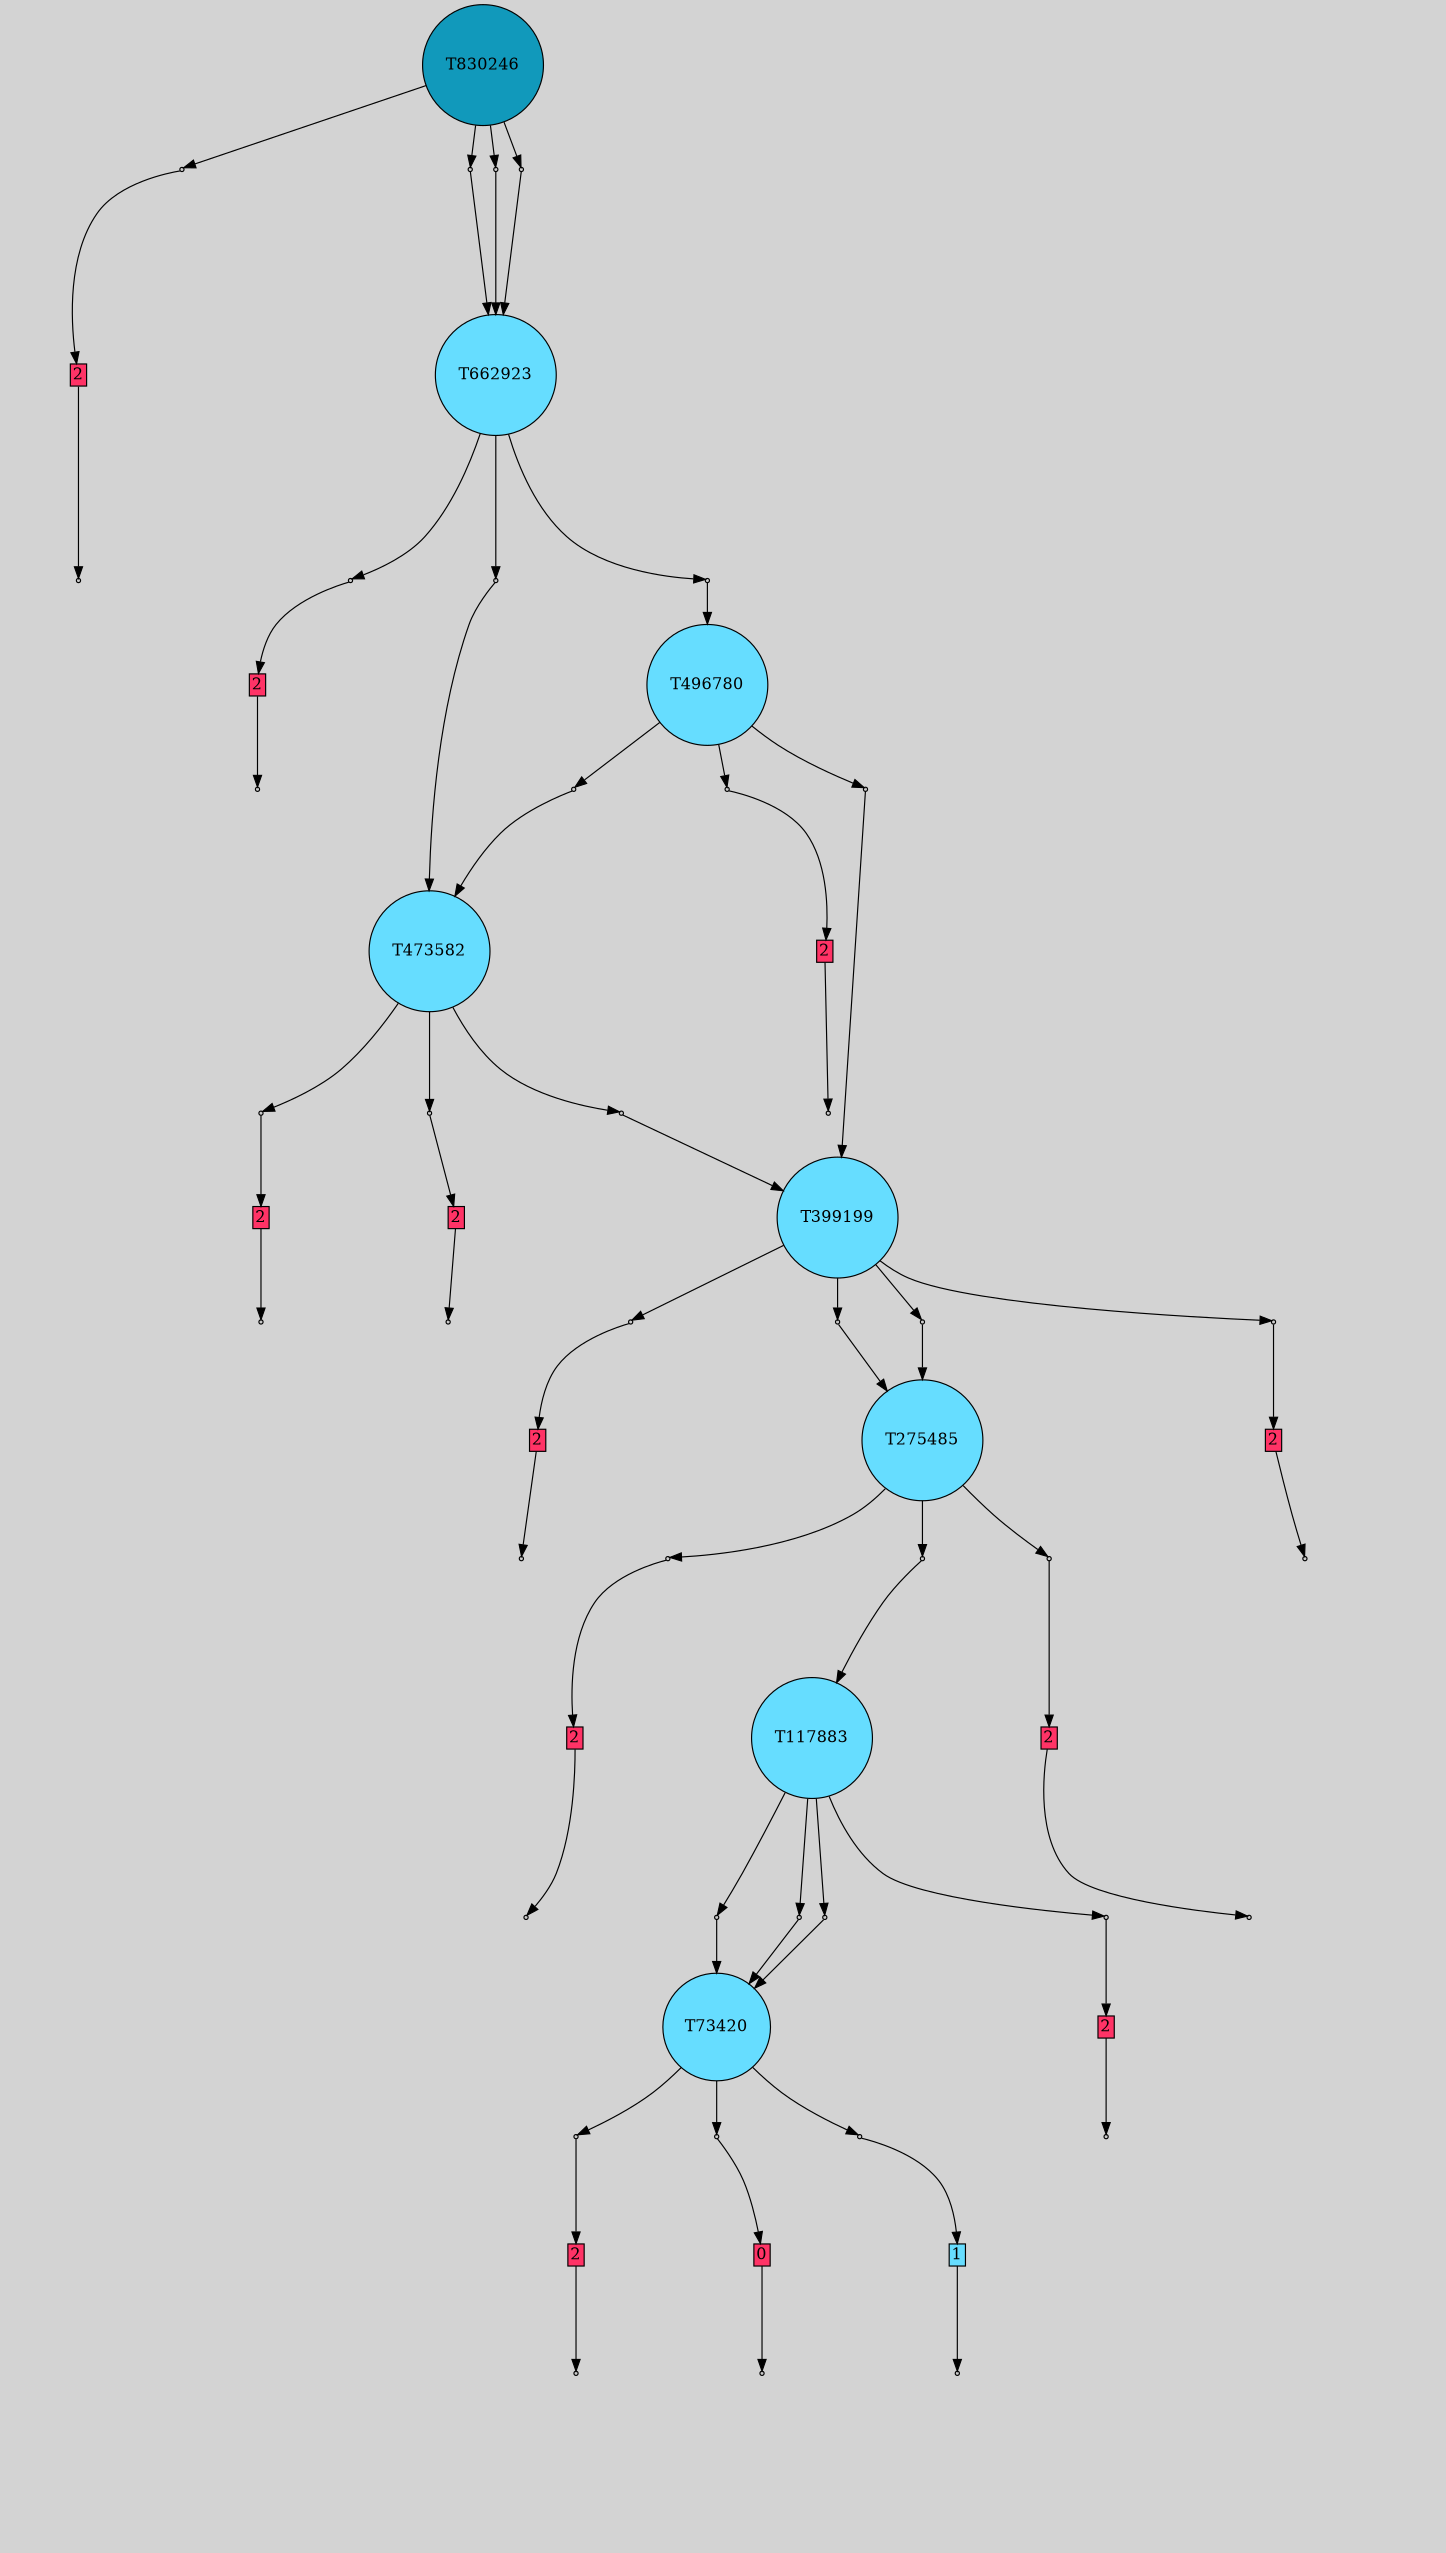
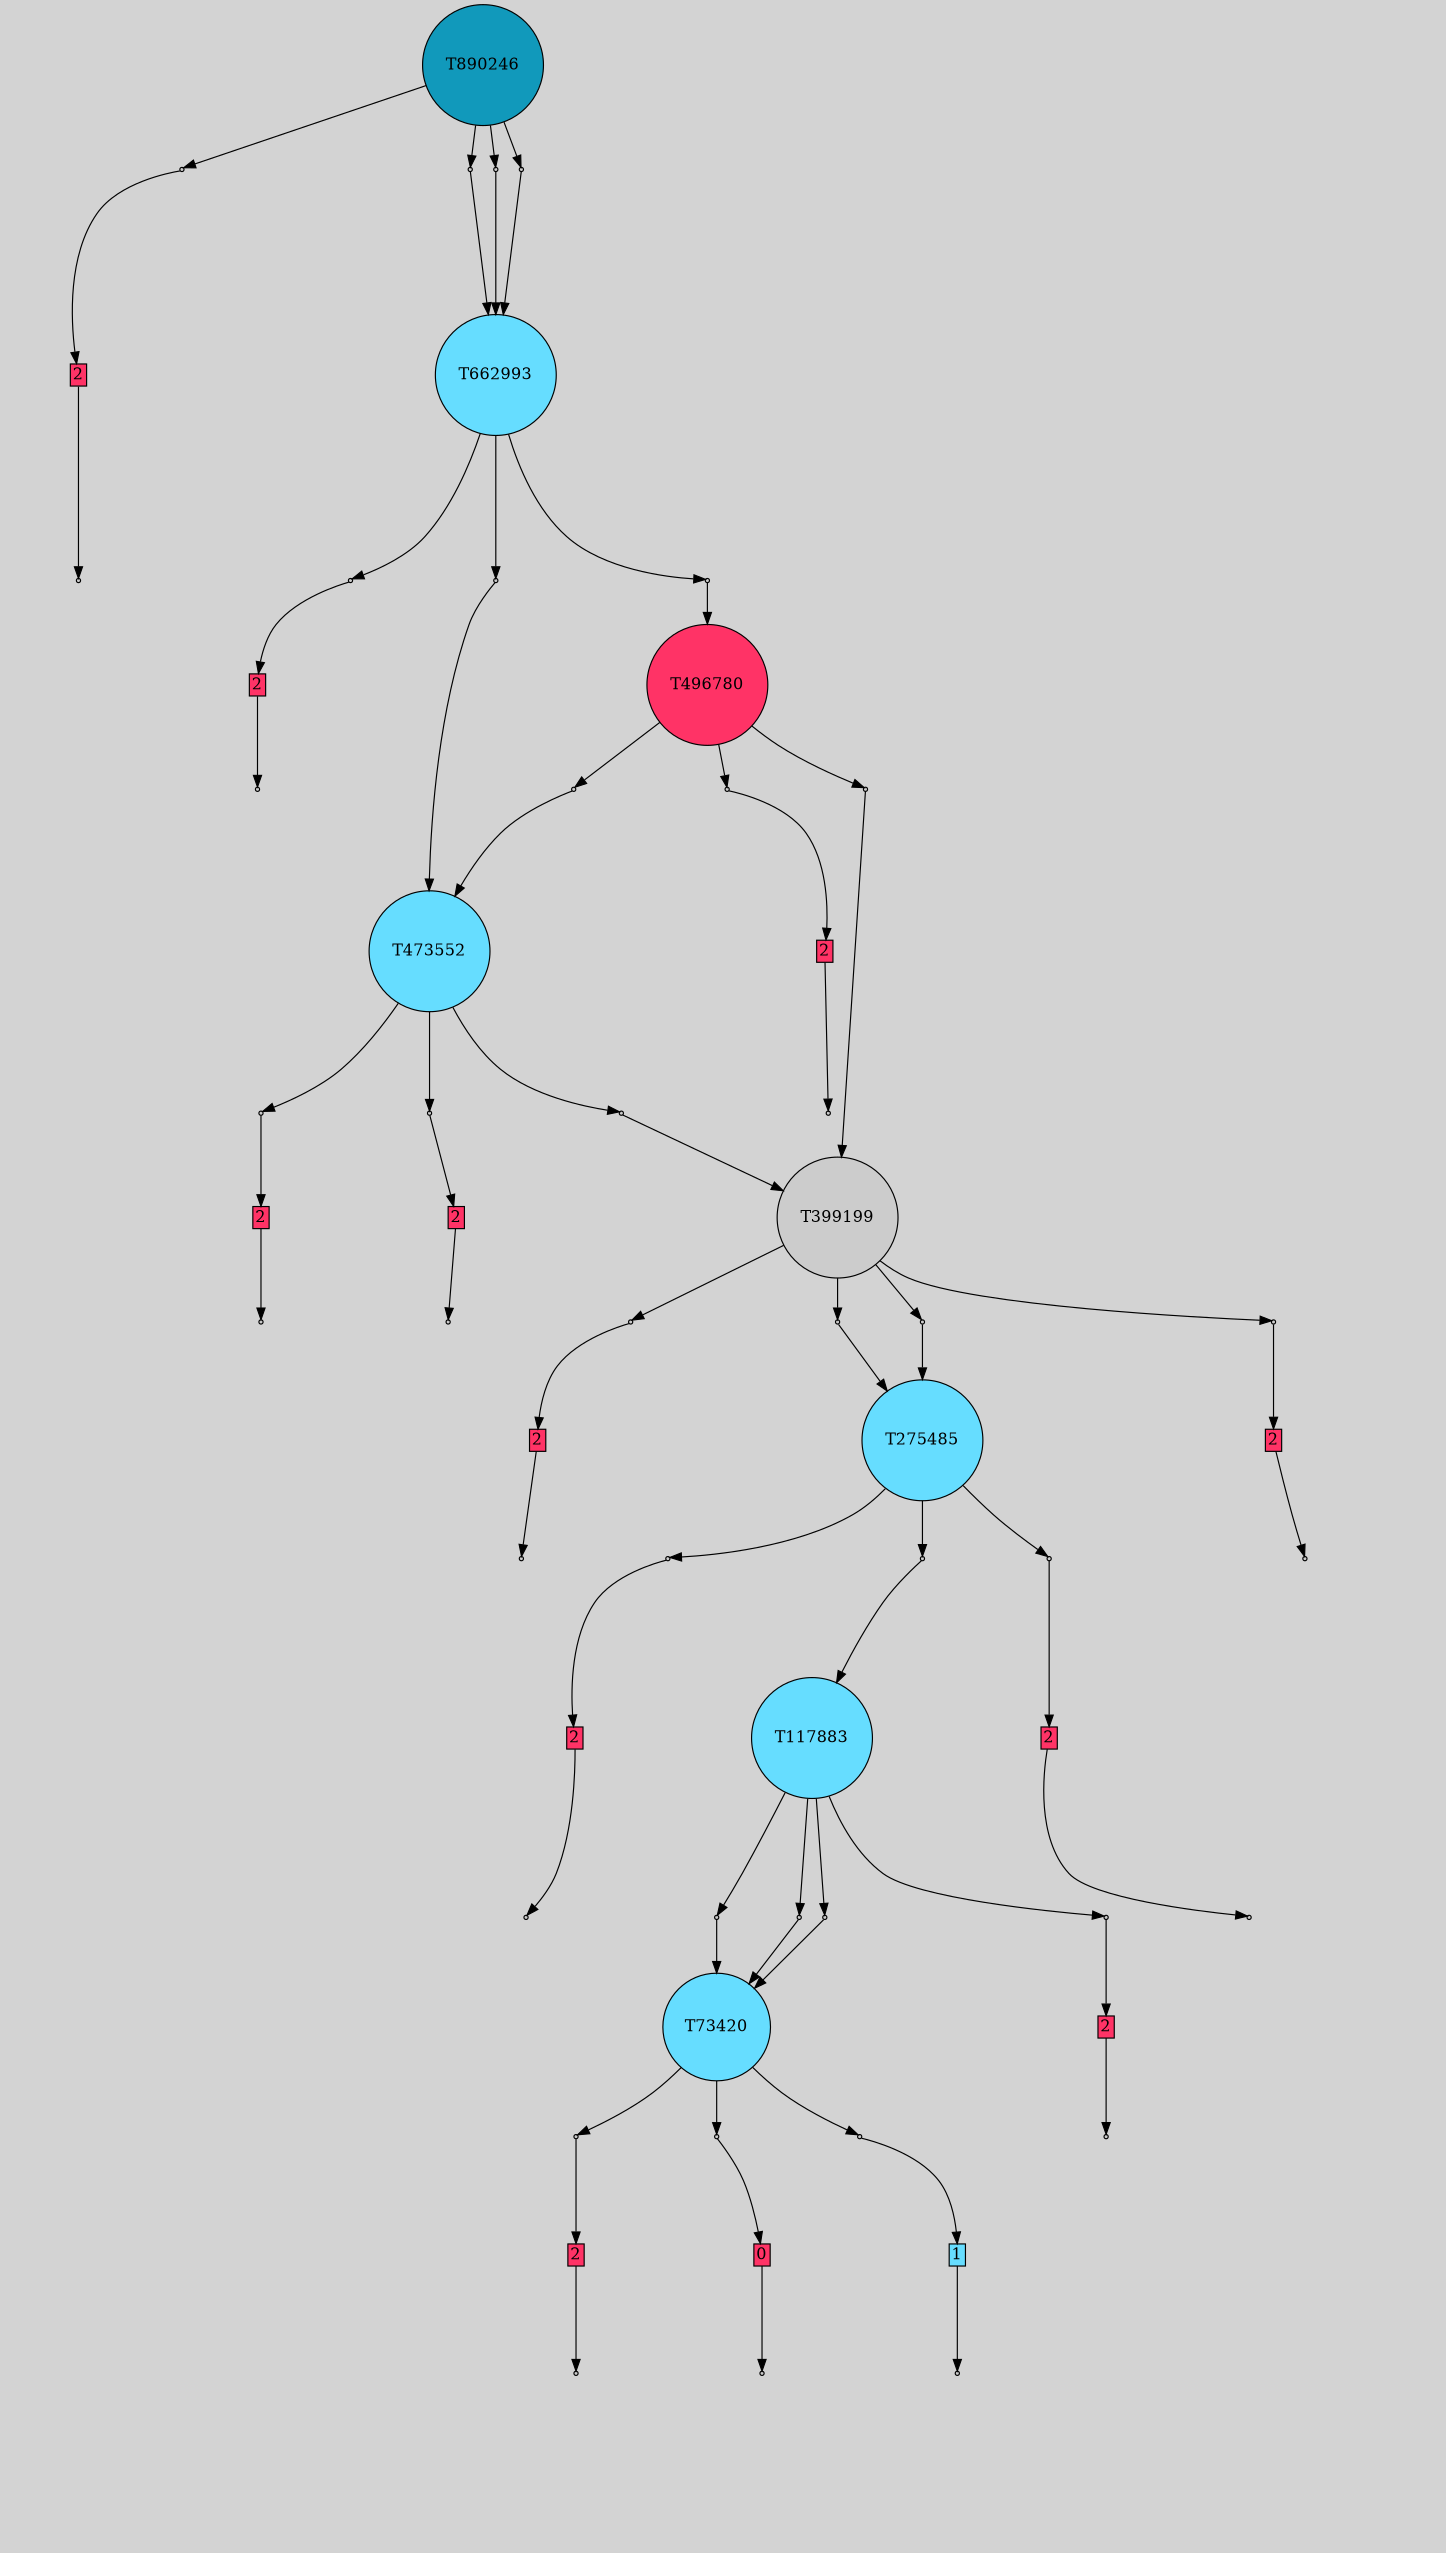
(483, 65) -> (483, 65)
(496, 375) -> (496, 375)
(707, 685) -> (707, 685)
(430, 951) -> (430, 951)
(838, 1218) -> (838, 1218)
